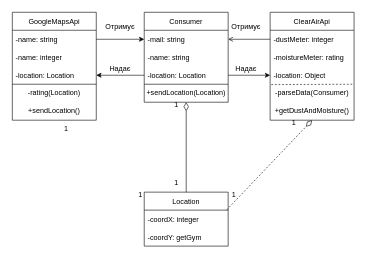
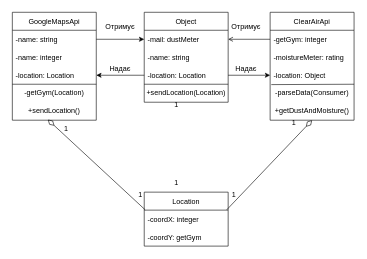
(186, 22) -> (186, 22)
(169, 40) -> (176, 40)
(309, 40) -> (303, 40)
(312, 84) -> (312, 84)
(54, 93) -> (54, 93)
(186, 152) -> none
(268, 167) -> (268, 167)
none -> (100, 168)
